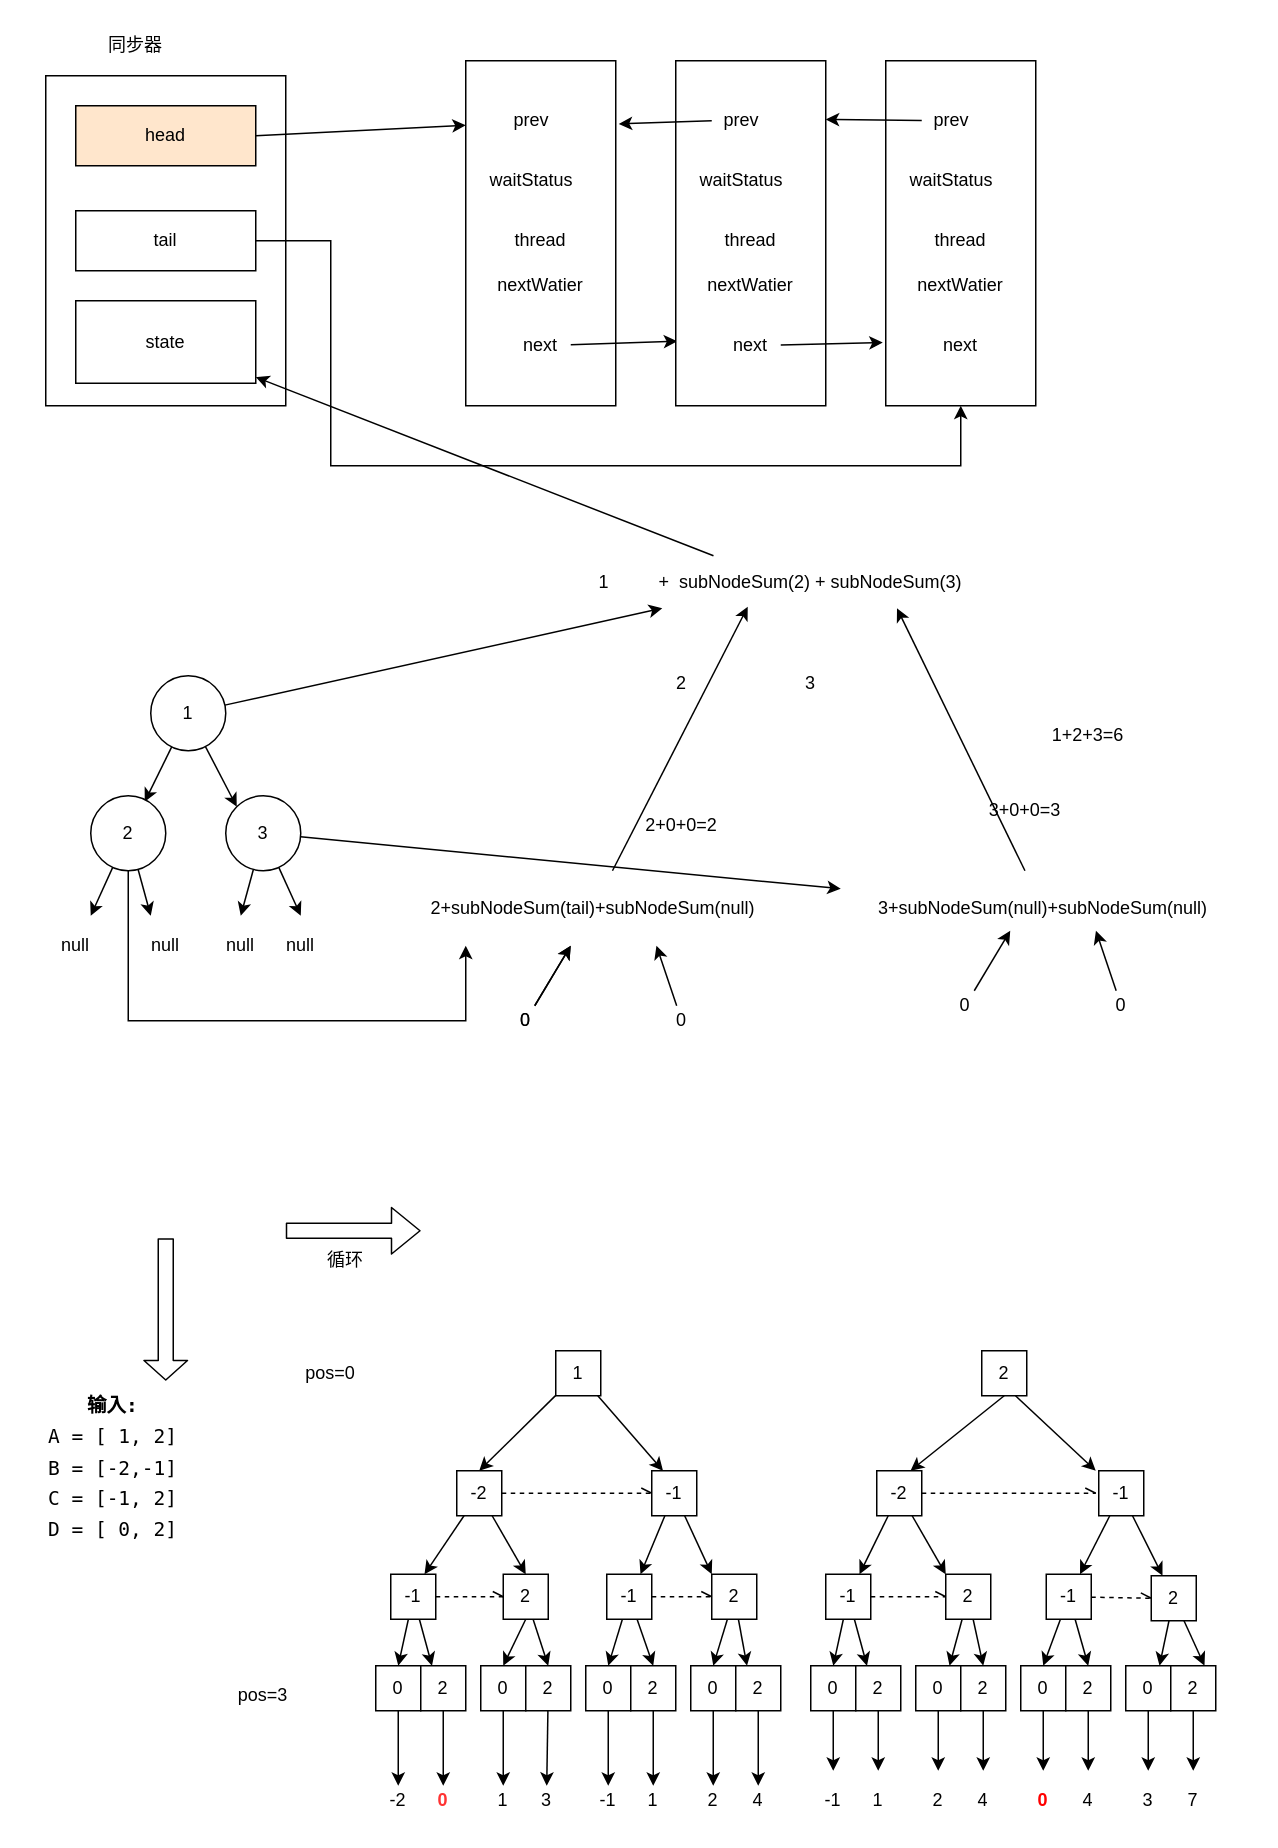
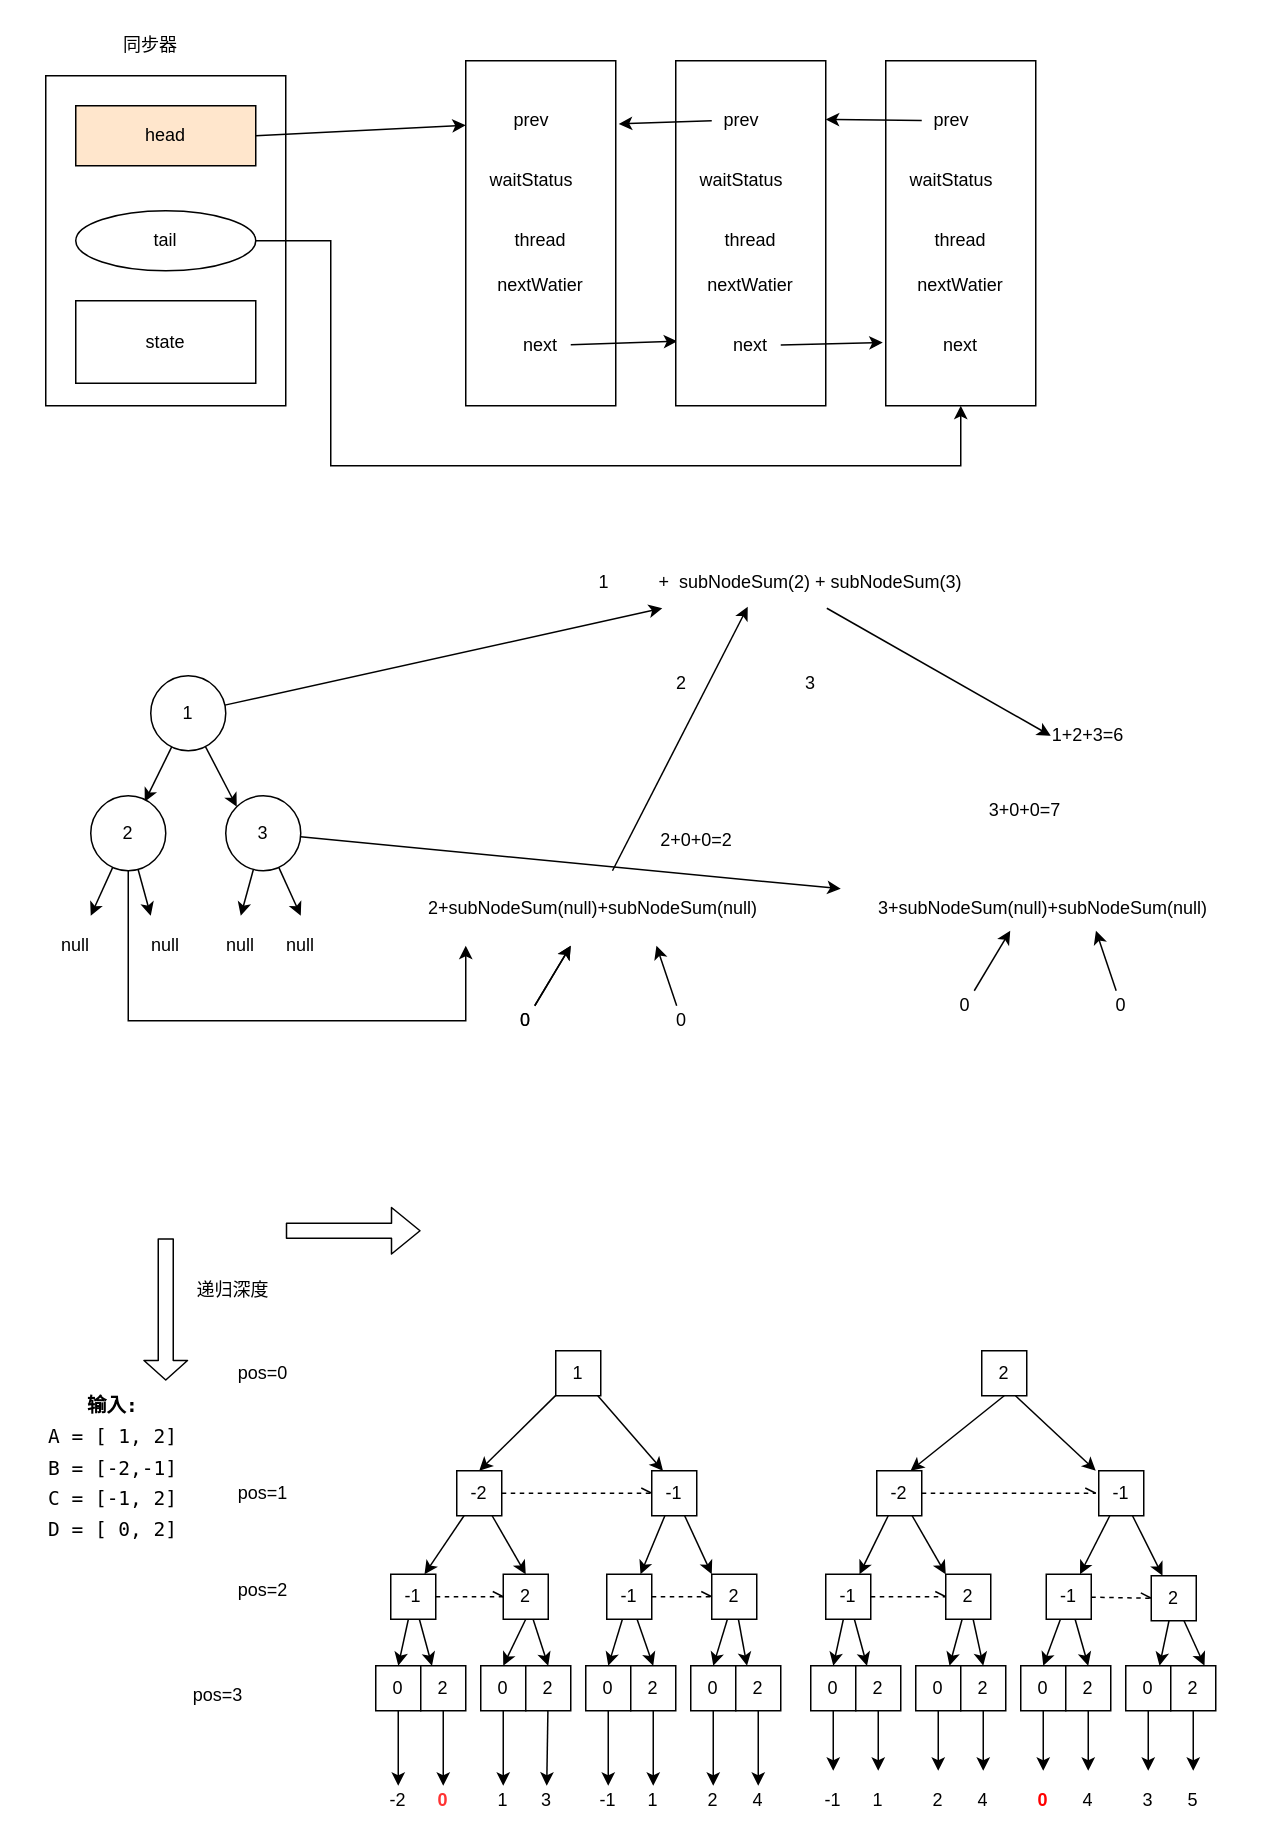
(136, 46) -> (151, 46)
(166, 241) -> (166, 241)
(601, 512) -> (984, 698)
(976, 770) -> none
(1025, 811) -> (1025, 811)
(682, 826) -> (697, 841)
(593, 908) -> (593, 908)
(346, 1261) -> none
none -> (233, 1291)
(331, 1373) -> (263, 1373)
none -> (263, 1493)
none -> (263, 1591)
(263, 1696) -> (218, 1696)
(1193, 1801) -> (1193, 1801)
